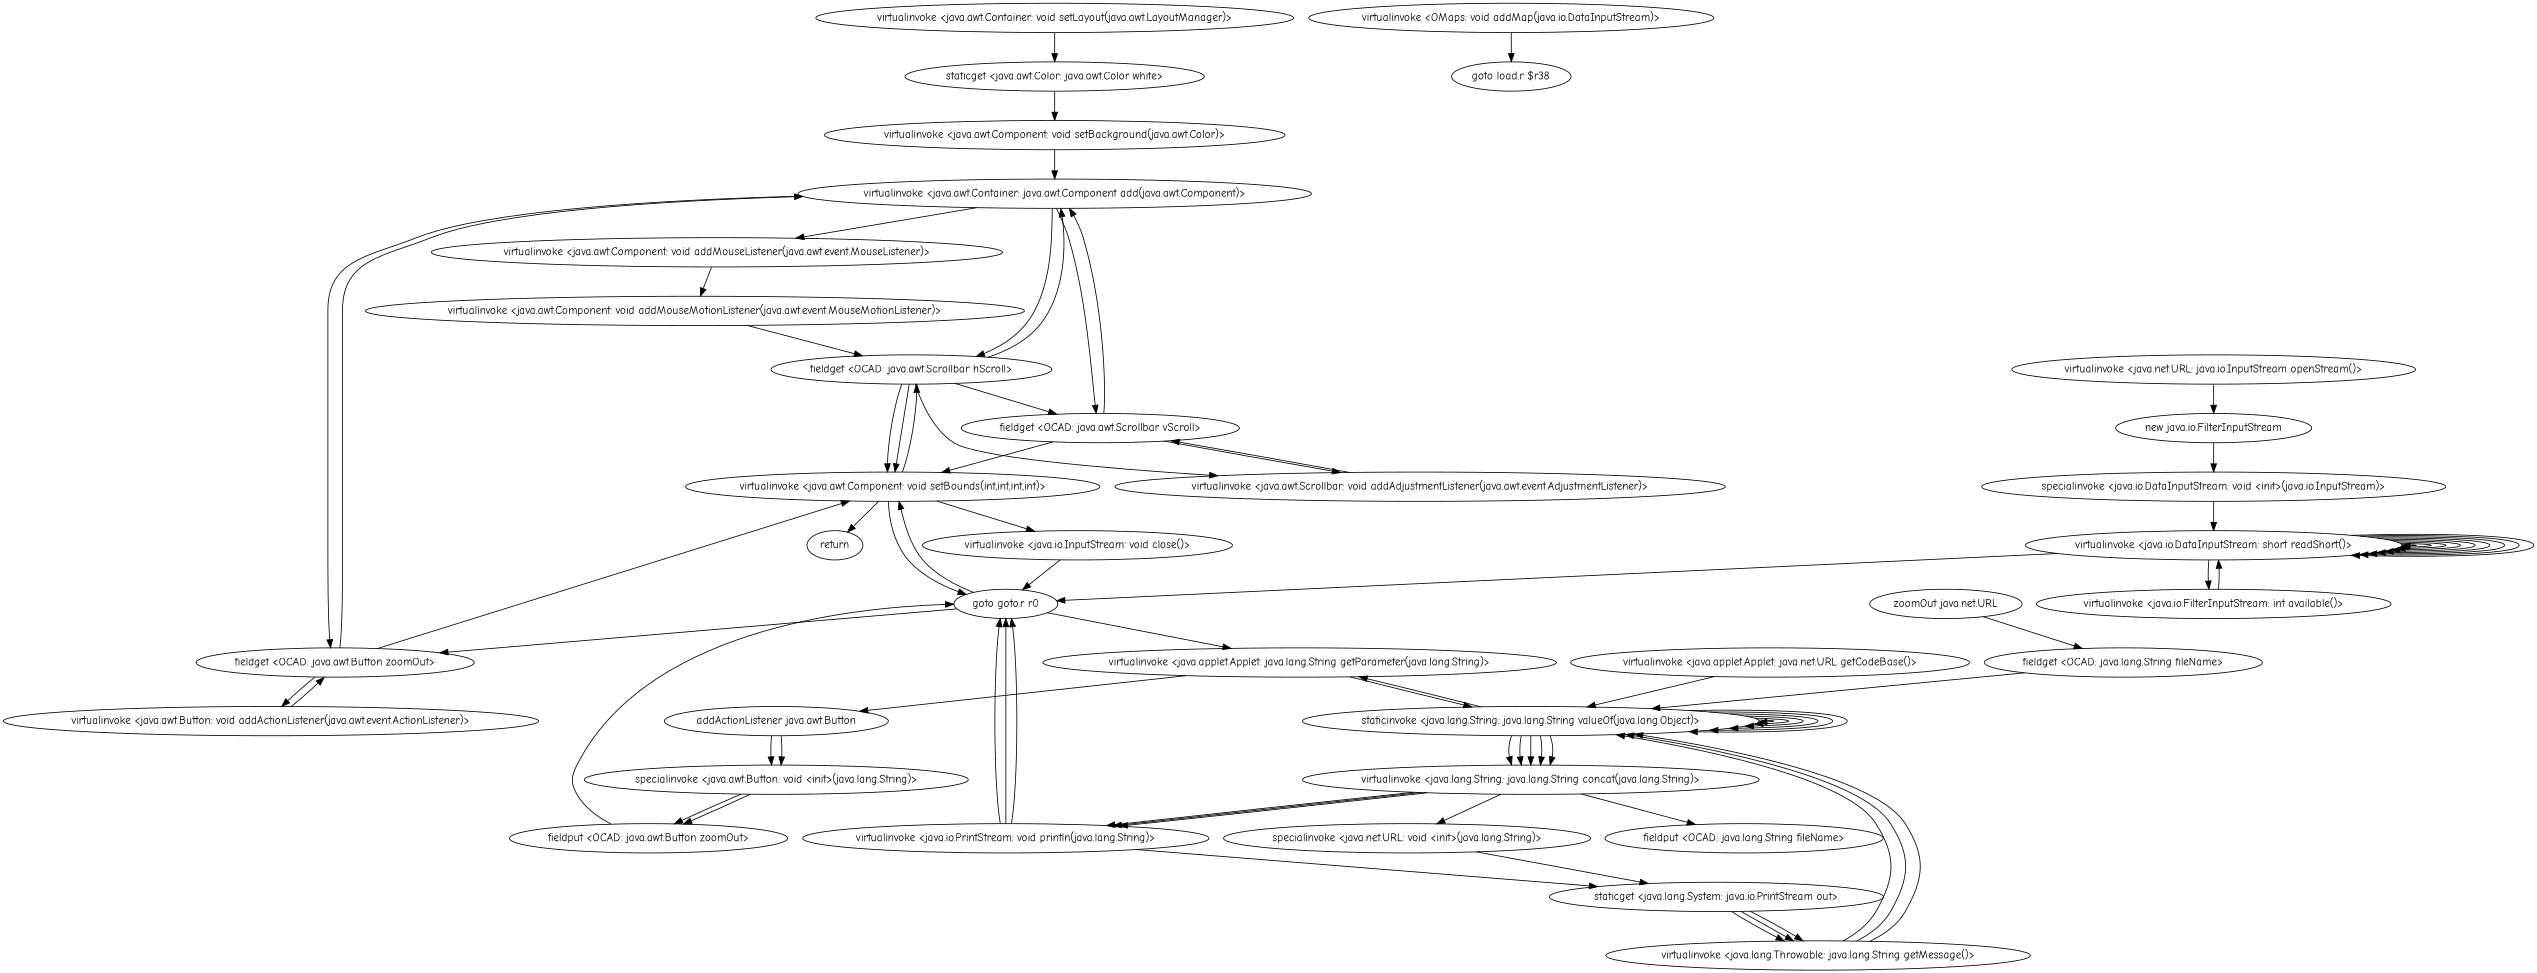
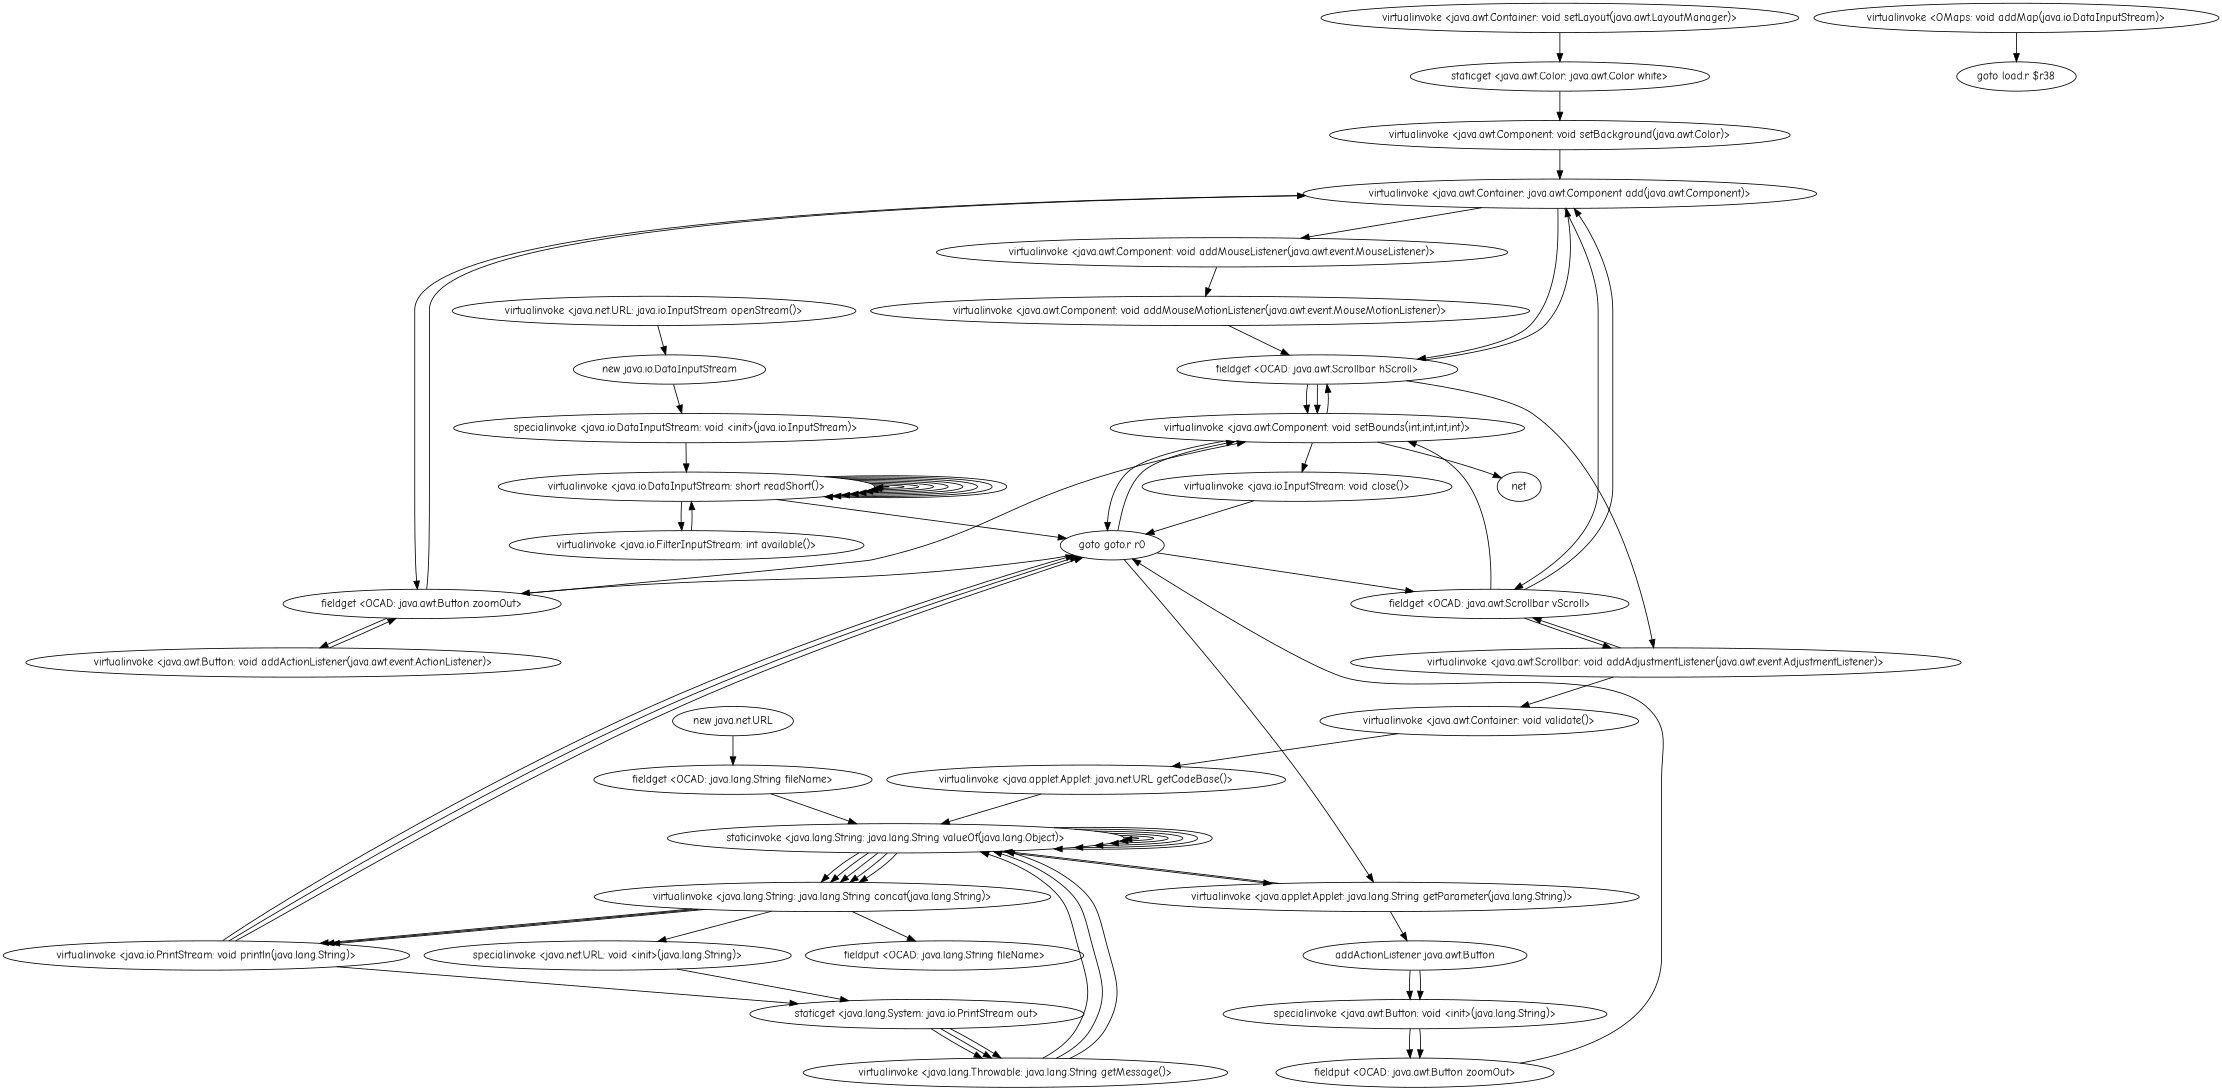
(1002, 398) -> (1281, 572)
(2214, 428) -> (669, 370)
(835, 545) -> (1519, 487)
(1946, 604) -> (733, 721)
none -> (1479, 721)
